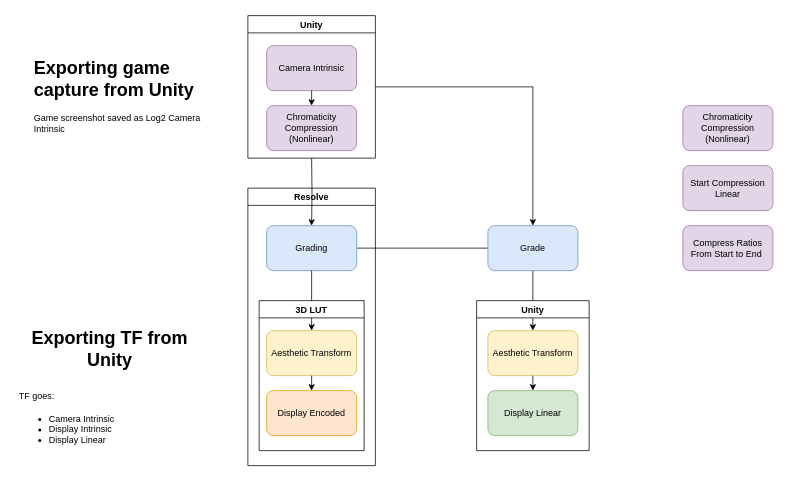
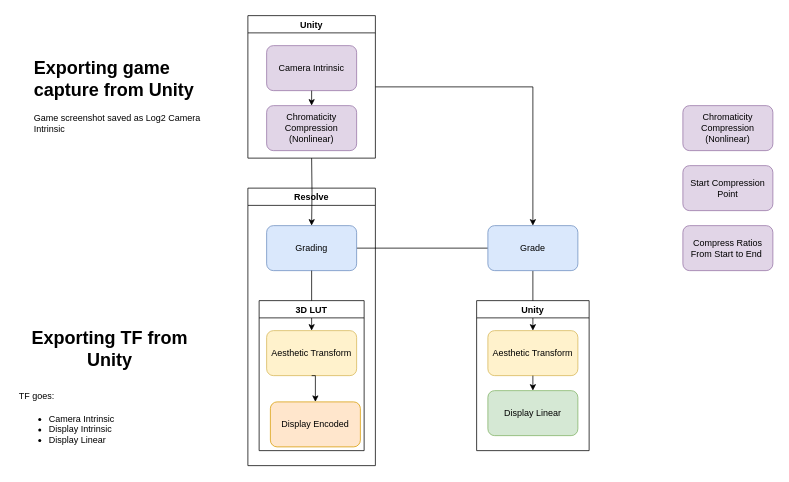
(728, 188) -> (728, 188)
(312, 413) -> (315, 424)
